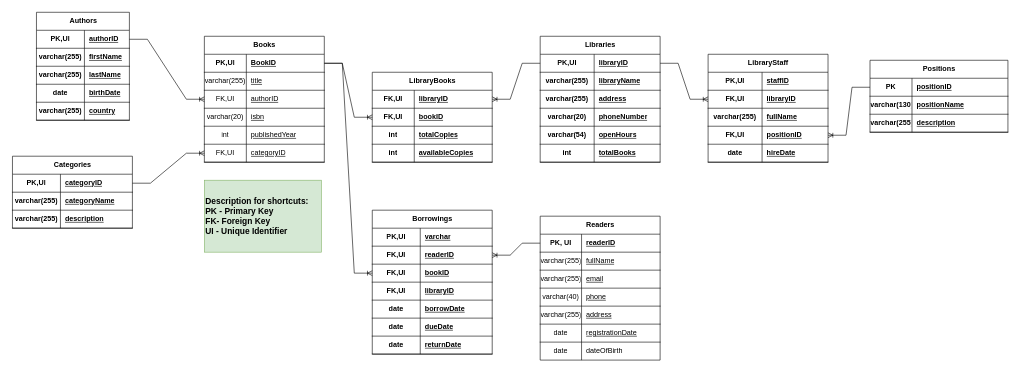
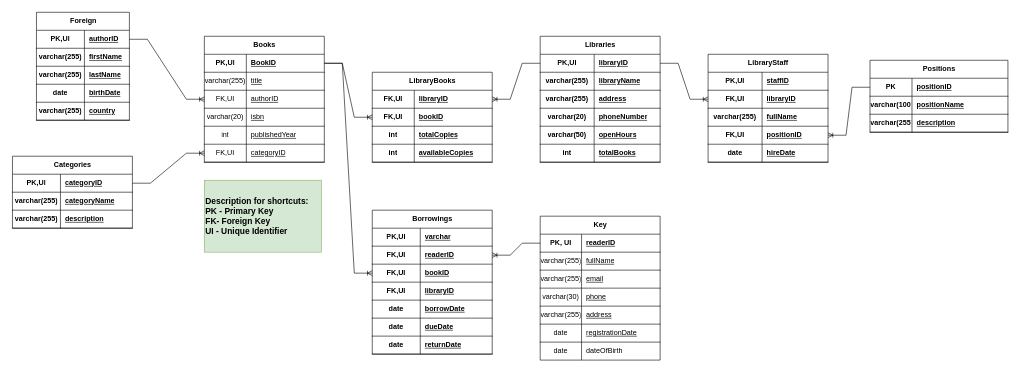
(83, 21) -> (83, 21)
(891, 105) -> (891, 105)
(567, 135) -> (567, 135)
(601, 225) -> (601, 225)
(561, 297) -> (561, 297)
